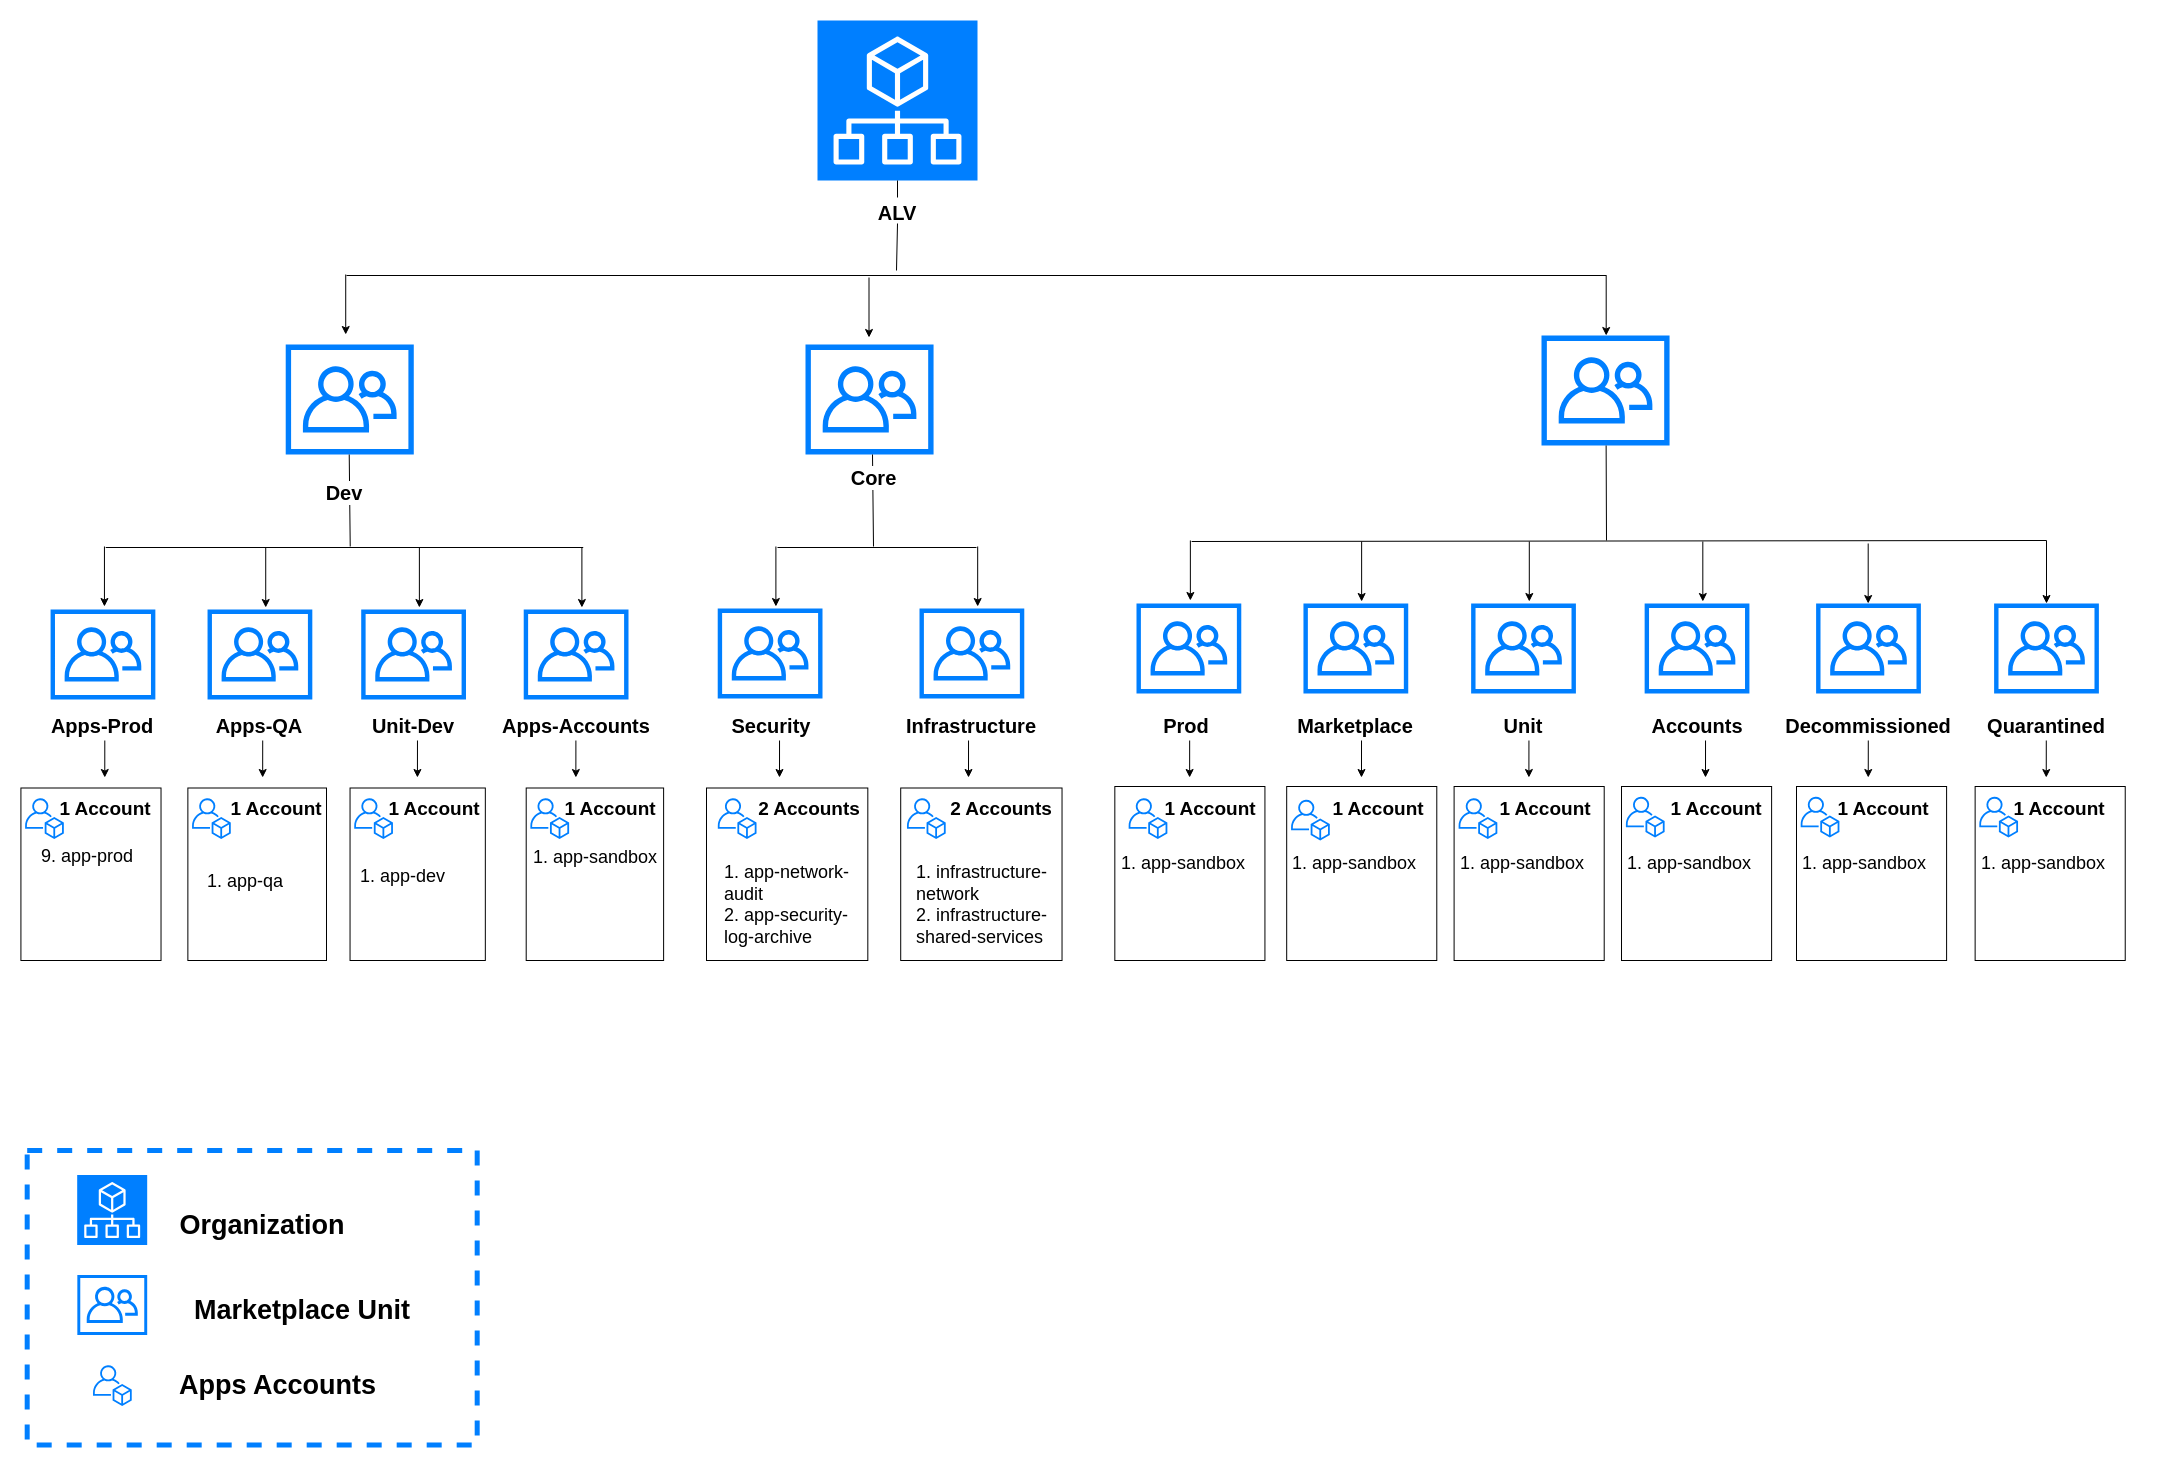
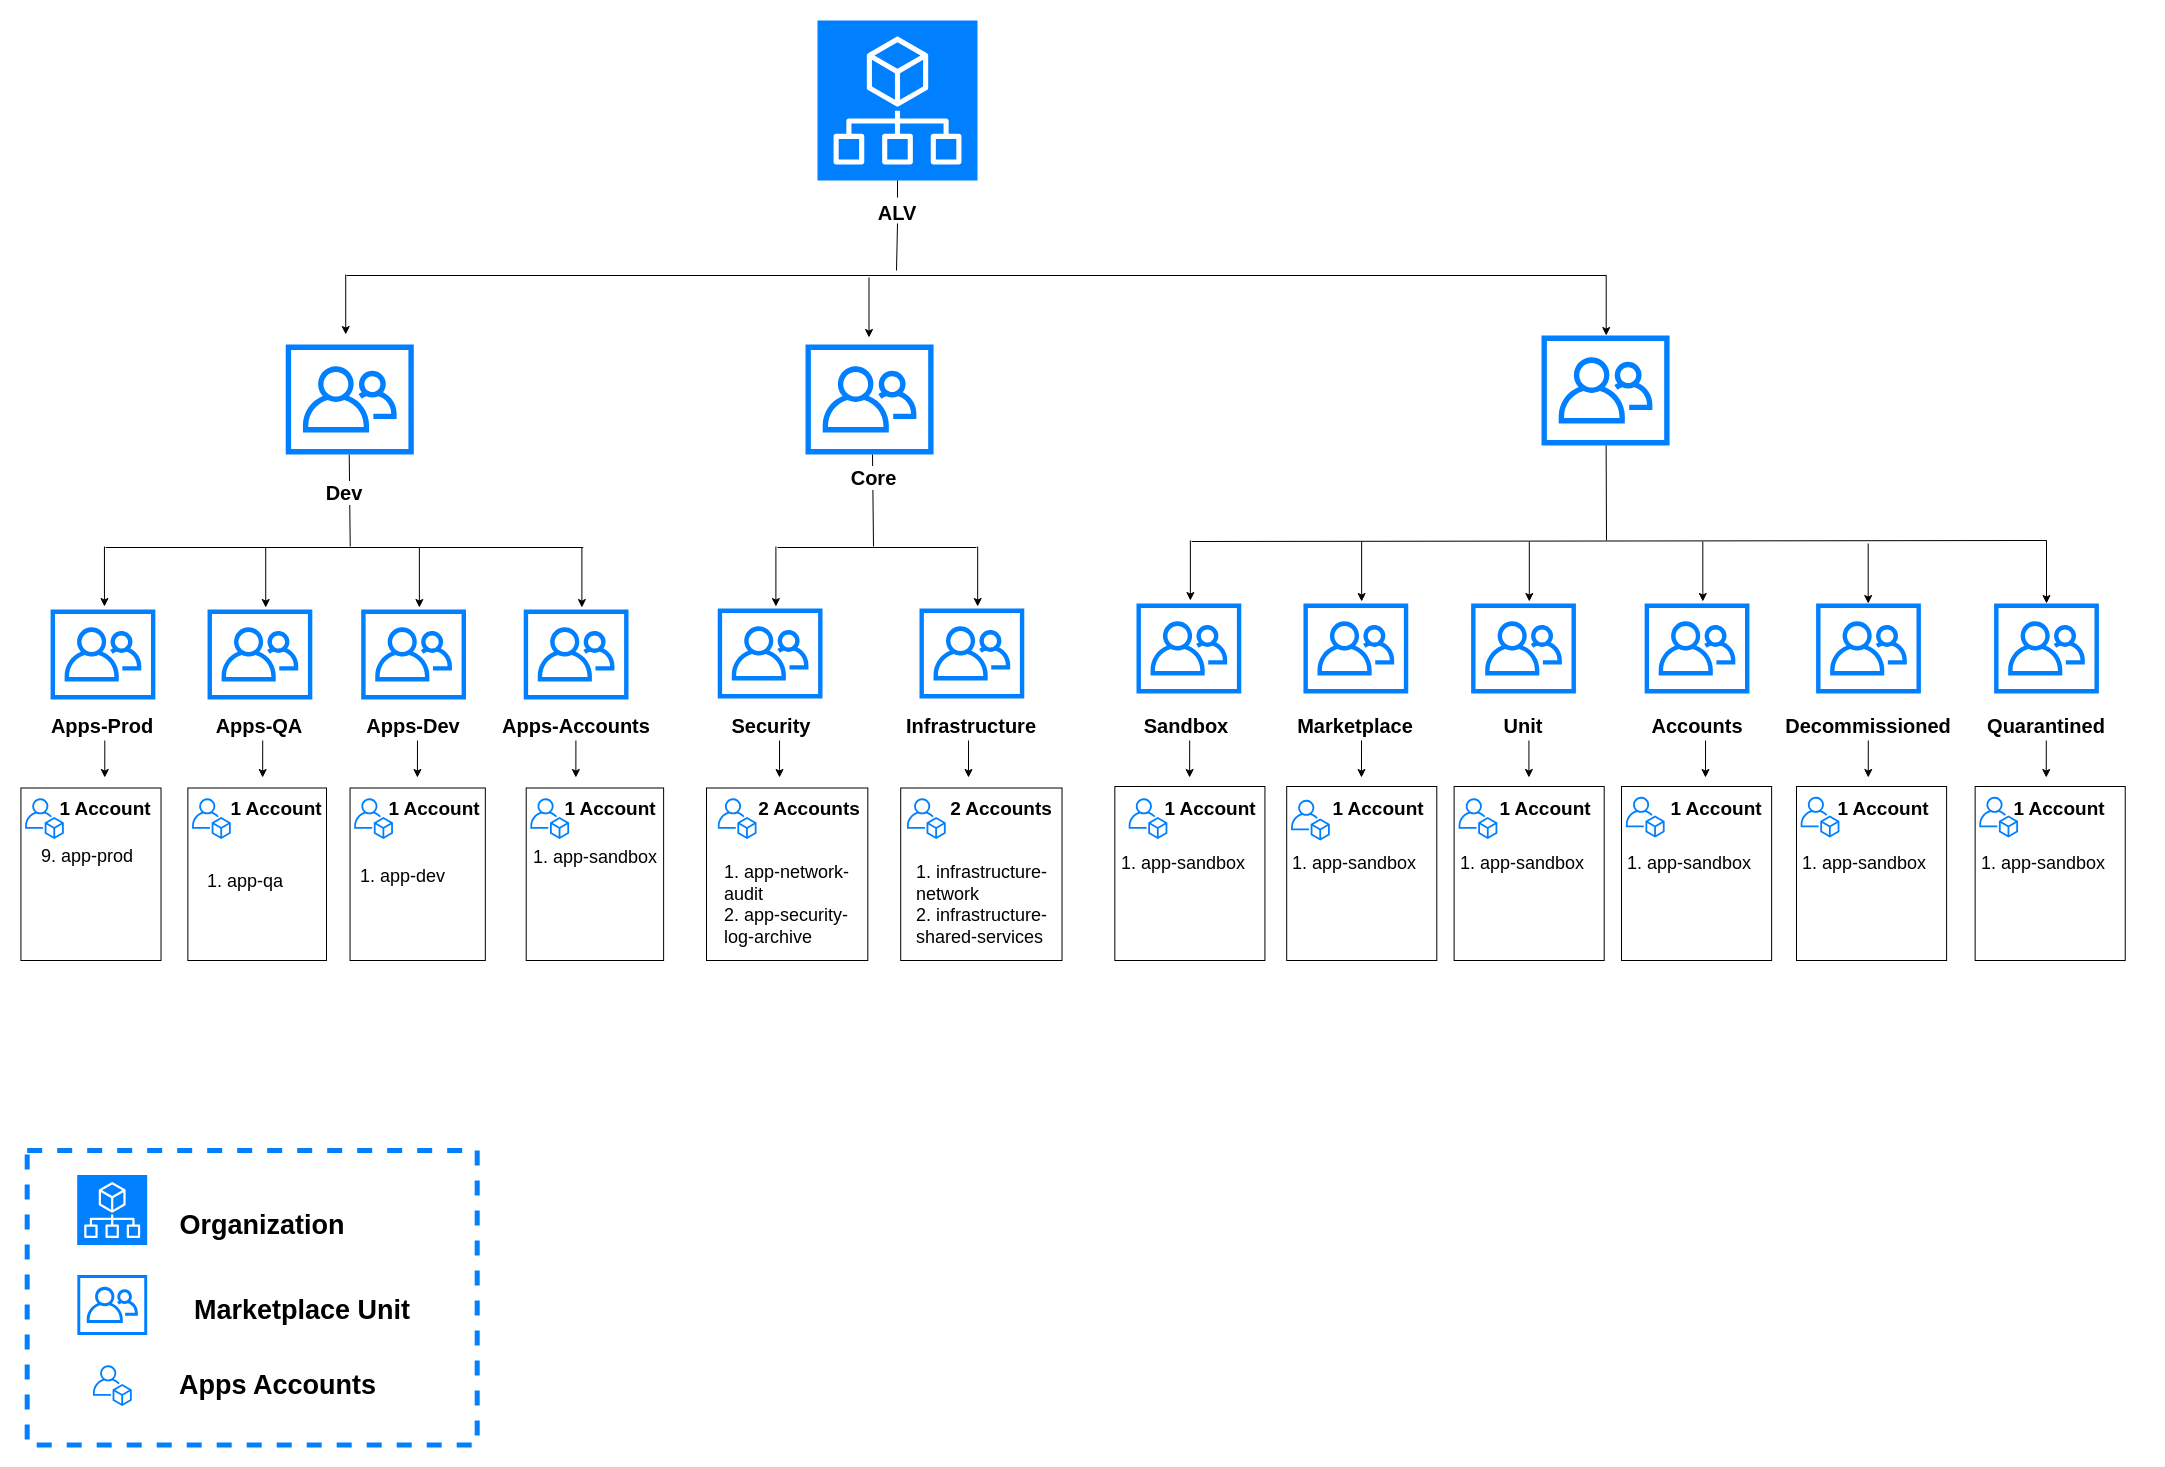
(414, 726) -> (414, 726)
(1187, 726) -> (1187, 726)
